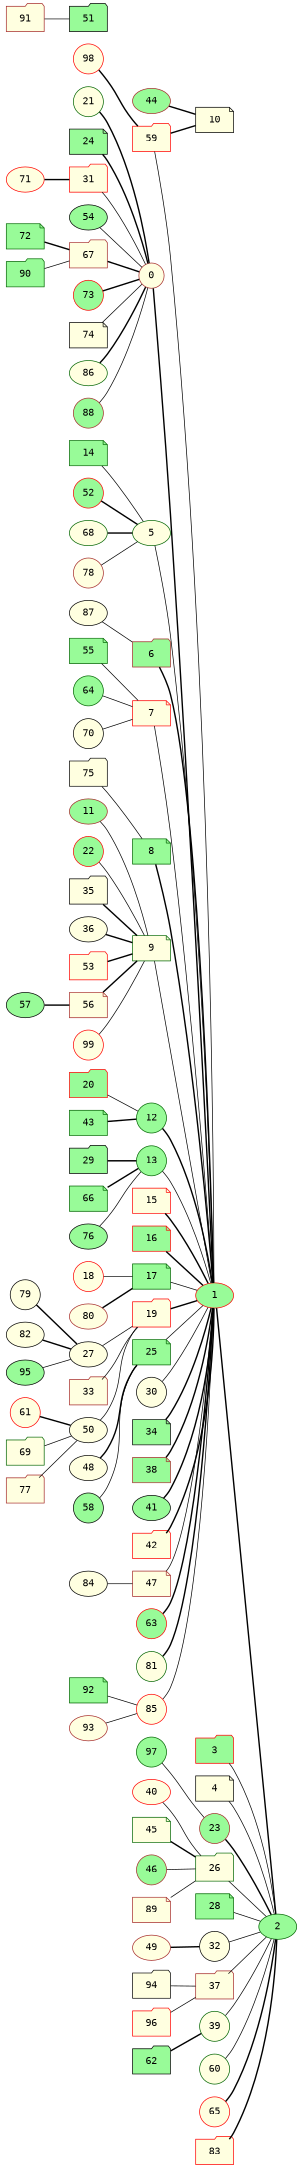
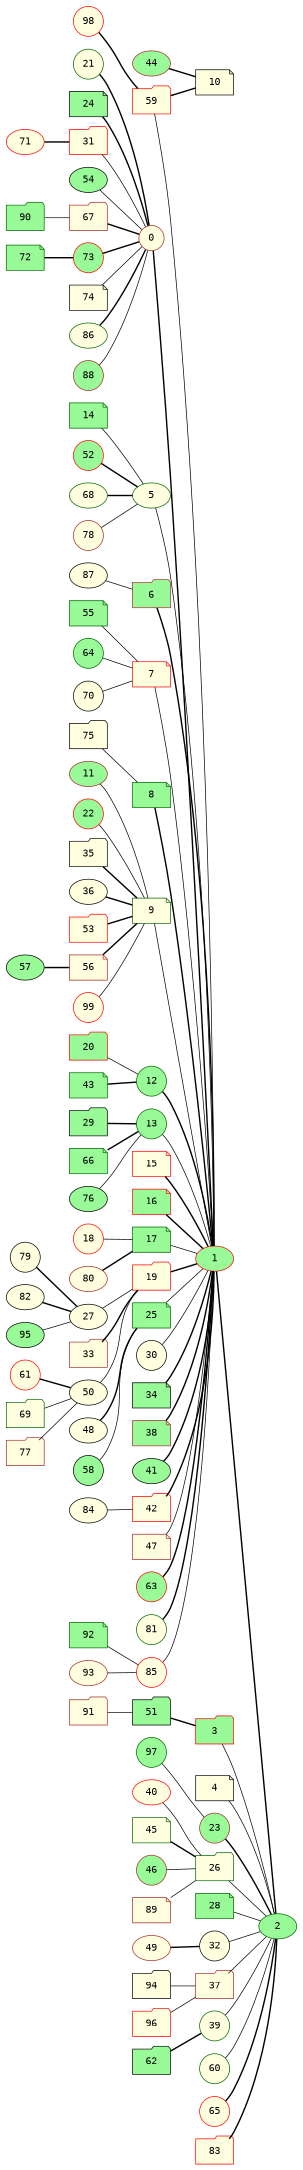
(57, 246) -> (59, 258)
(118, 1356) -> (118, 1319)
(120, 1584) -> (120, 1510)
none -> (183, 1722)
